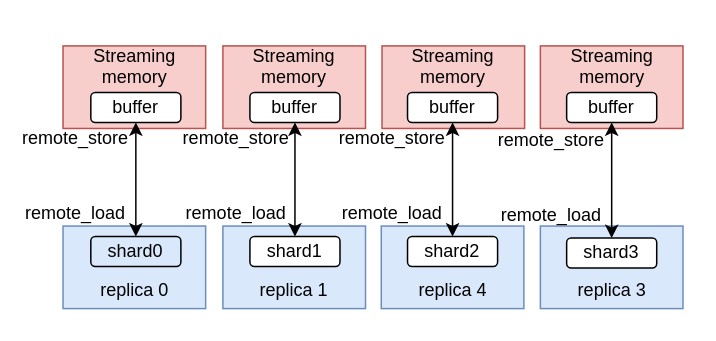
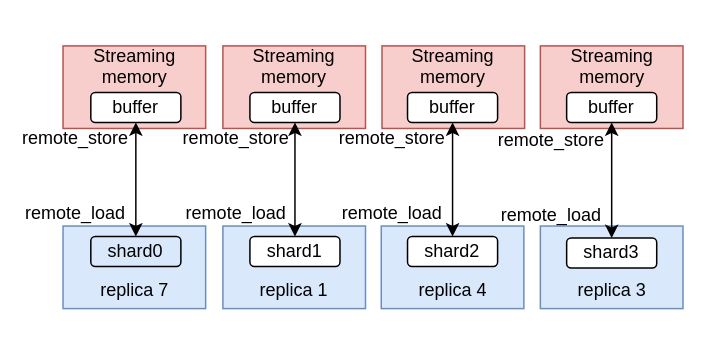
(135, 268) -> (135, 268)
